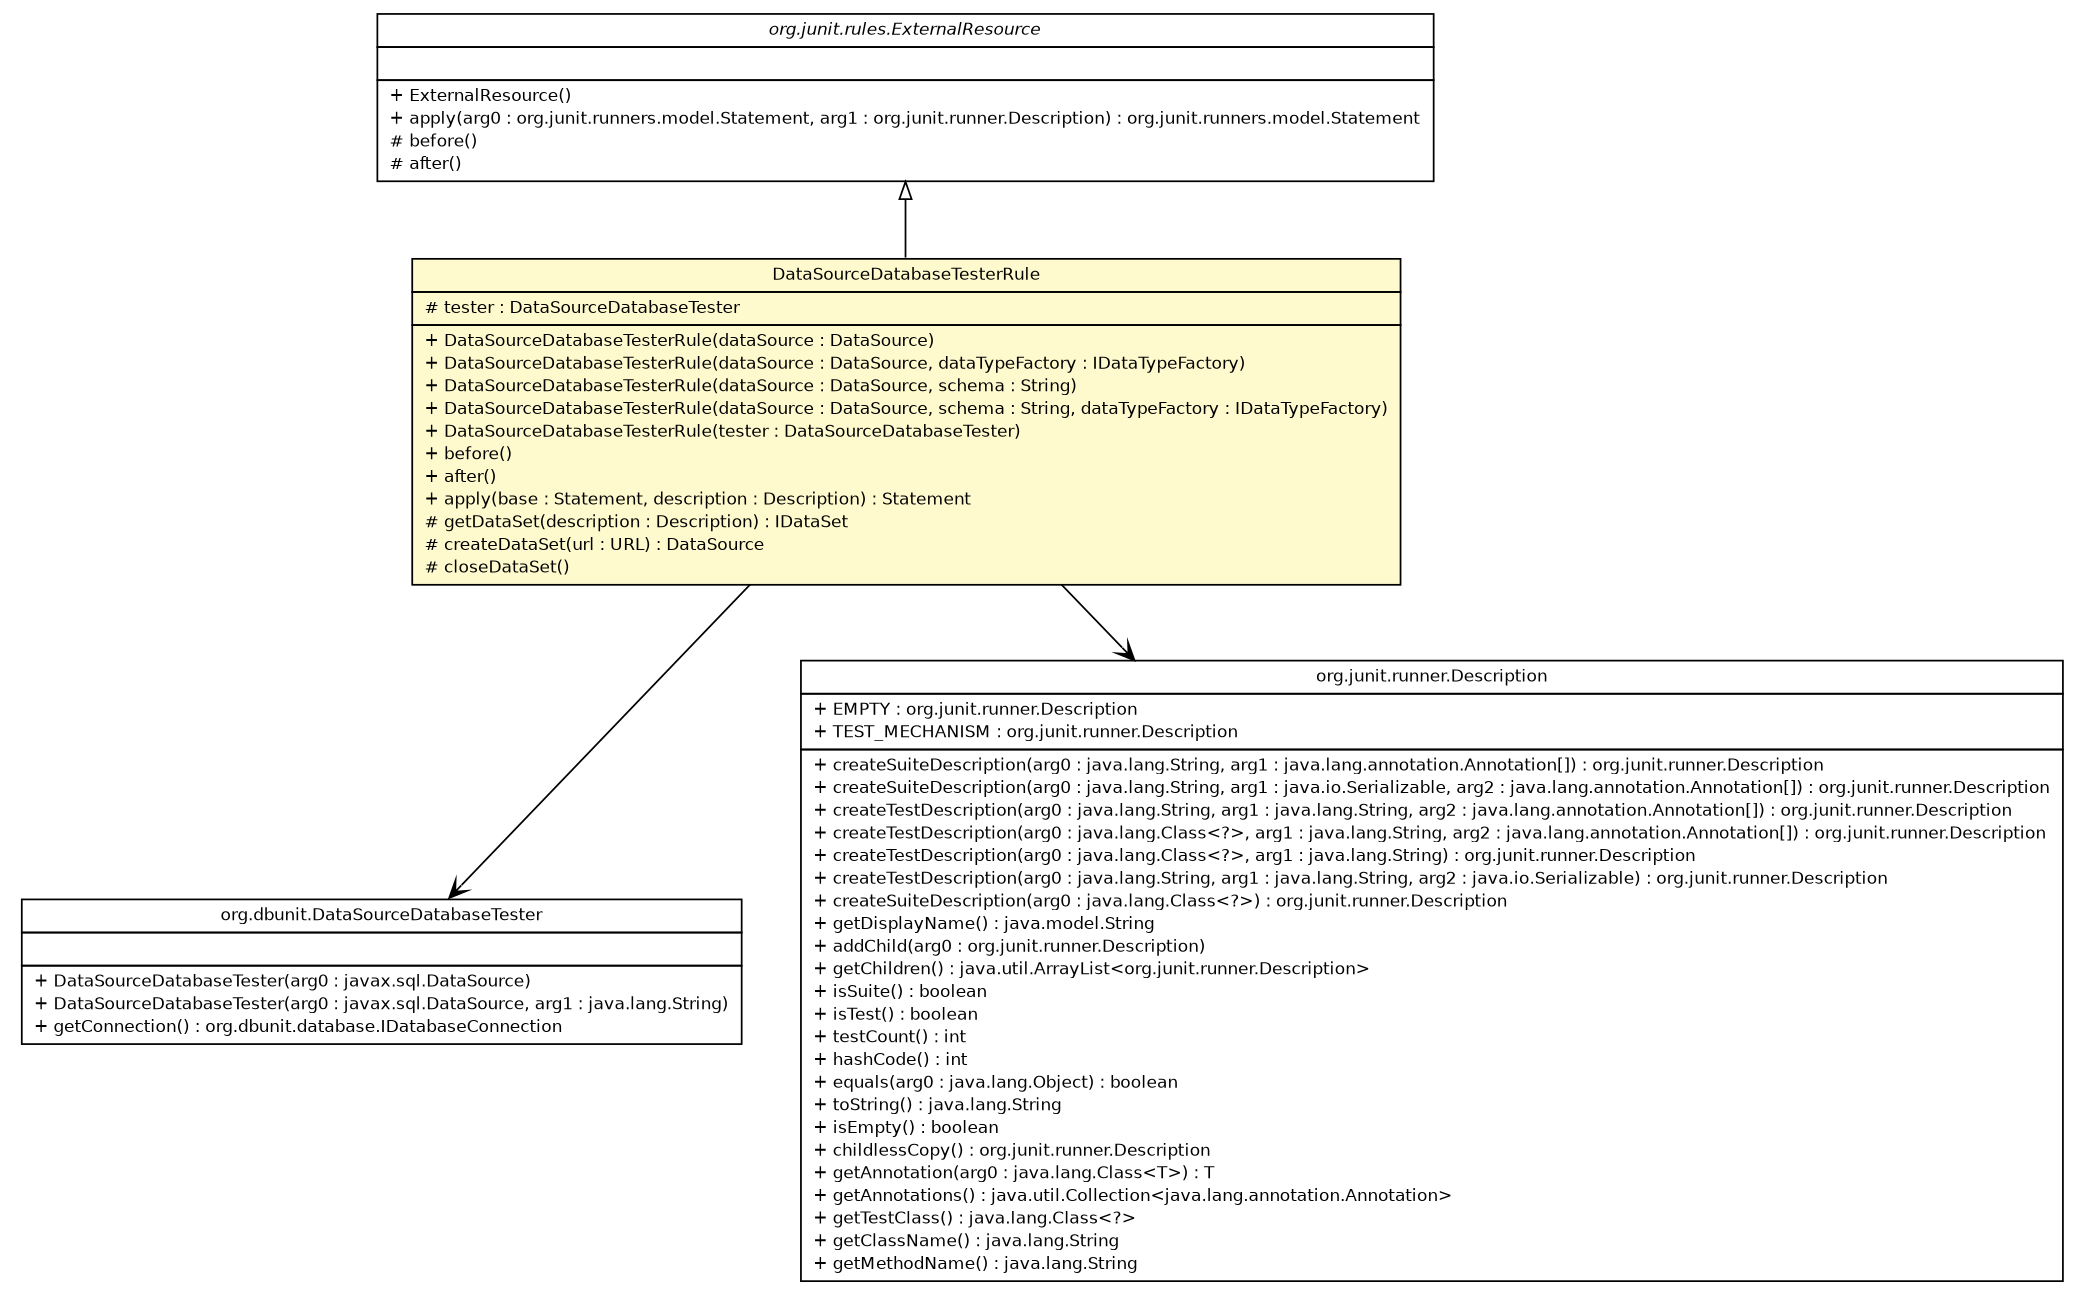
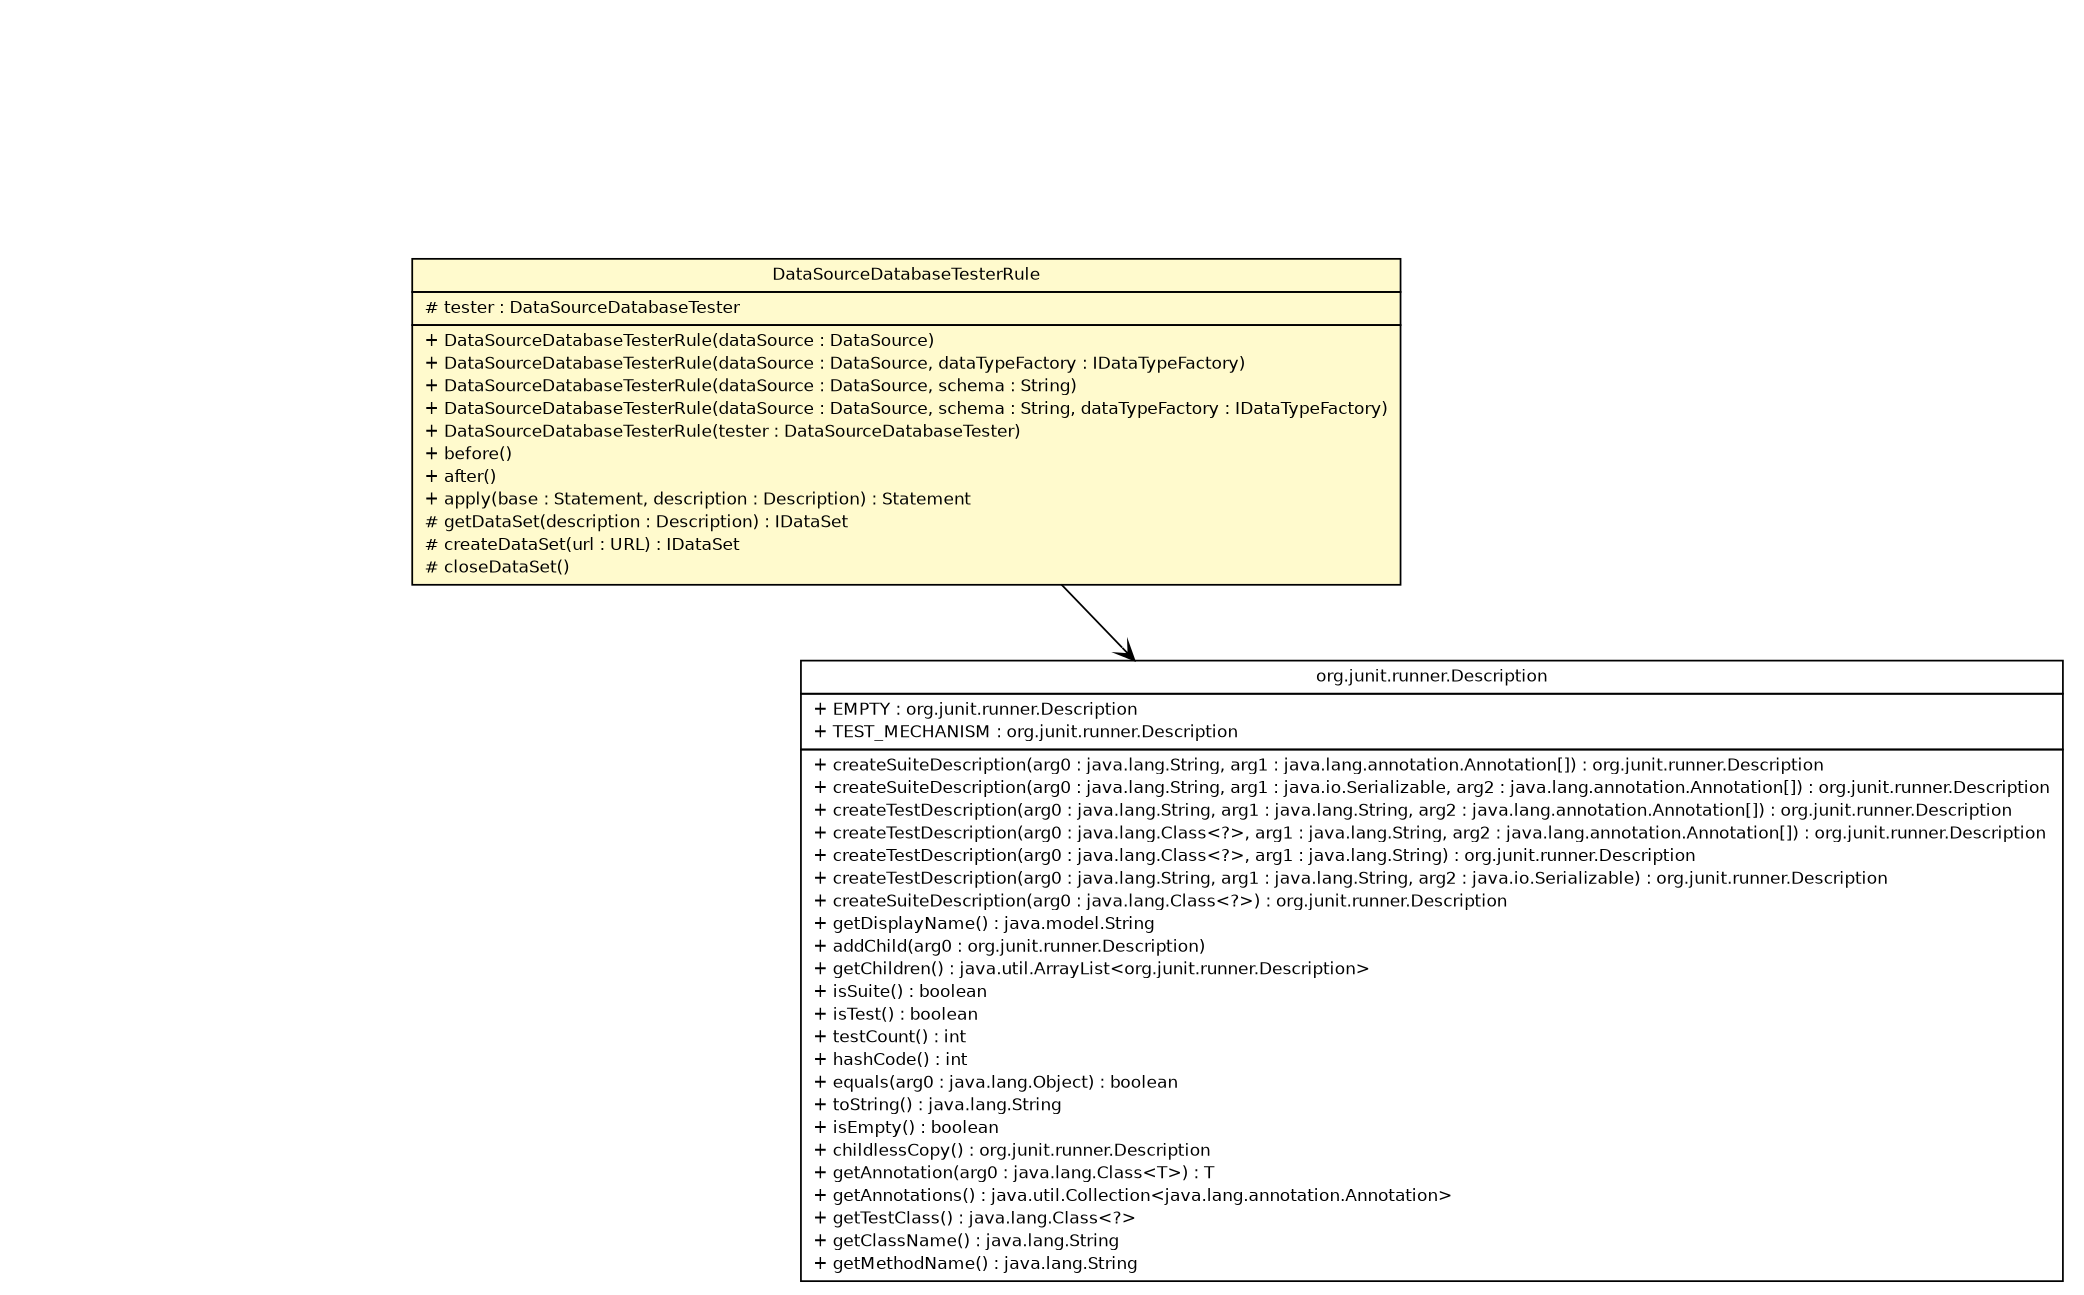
(906, 98) -> none
(595, 545) -> (582, 545)
(381, 971) -> none
